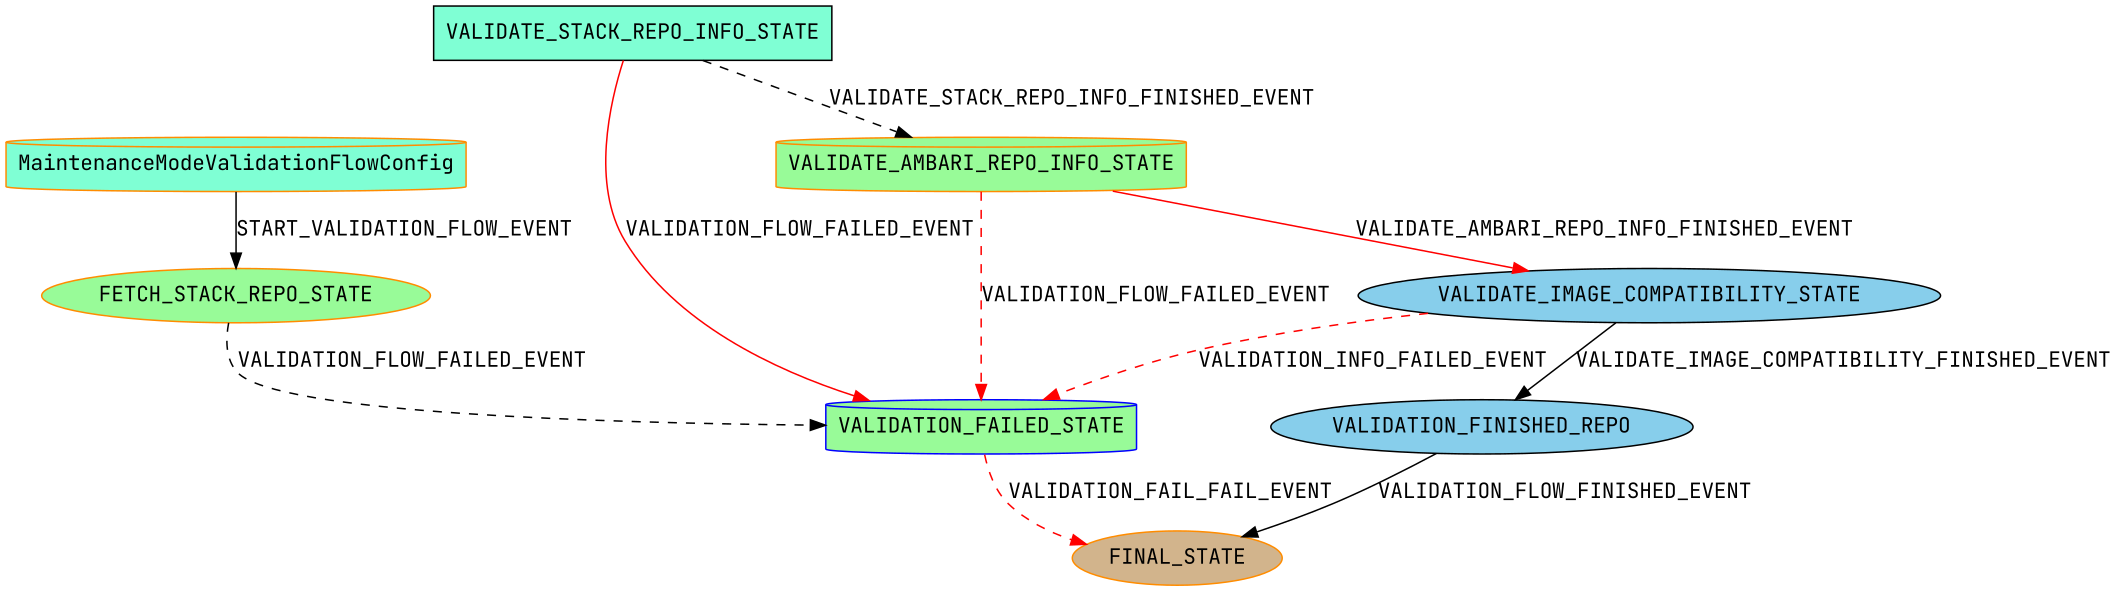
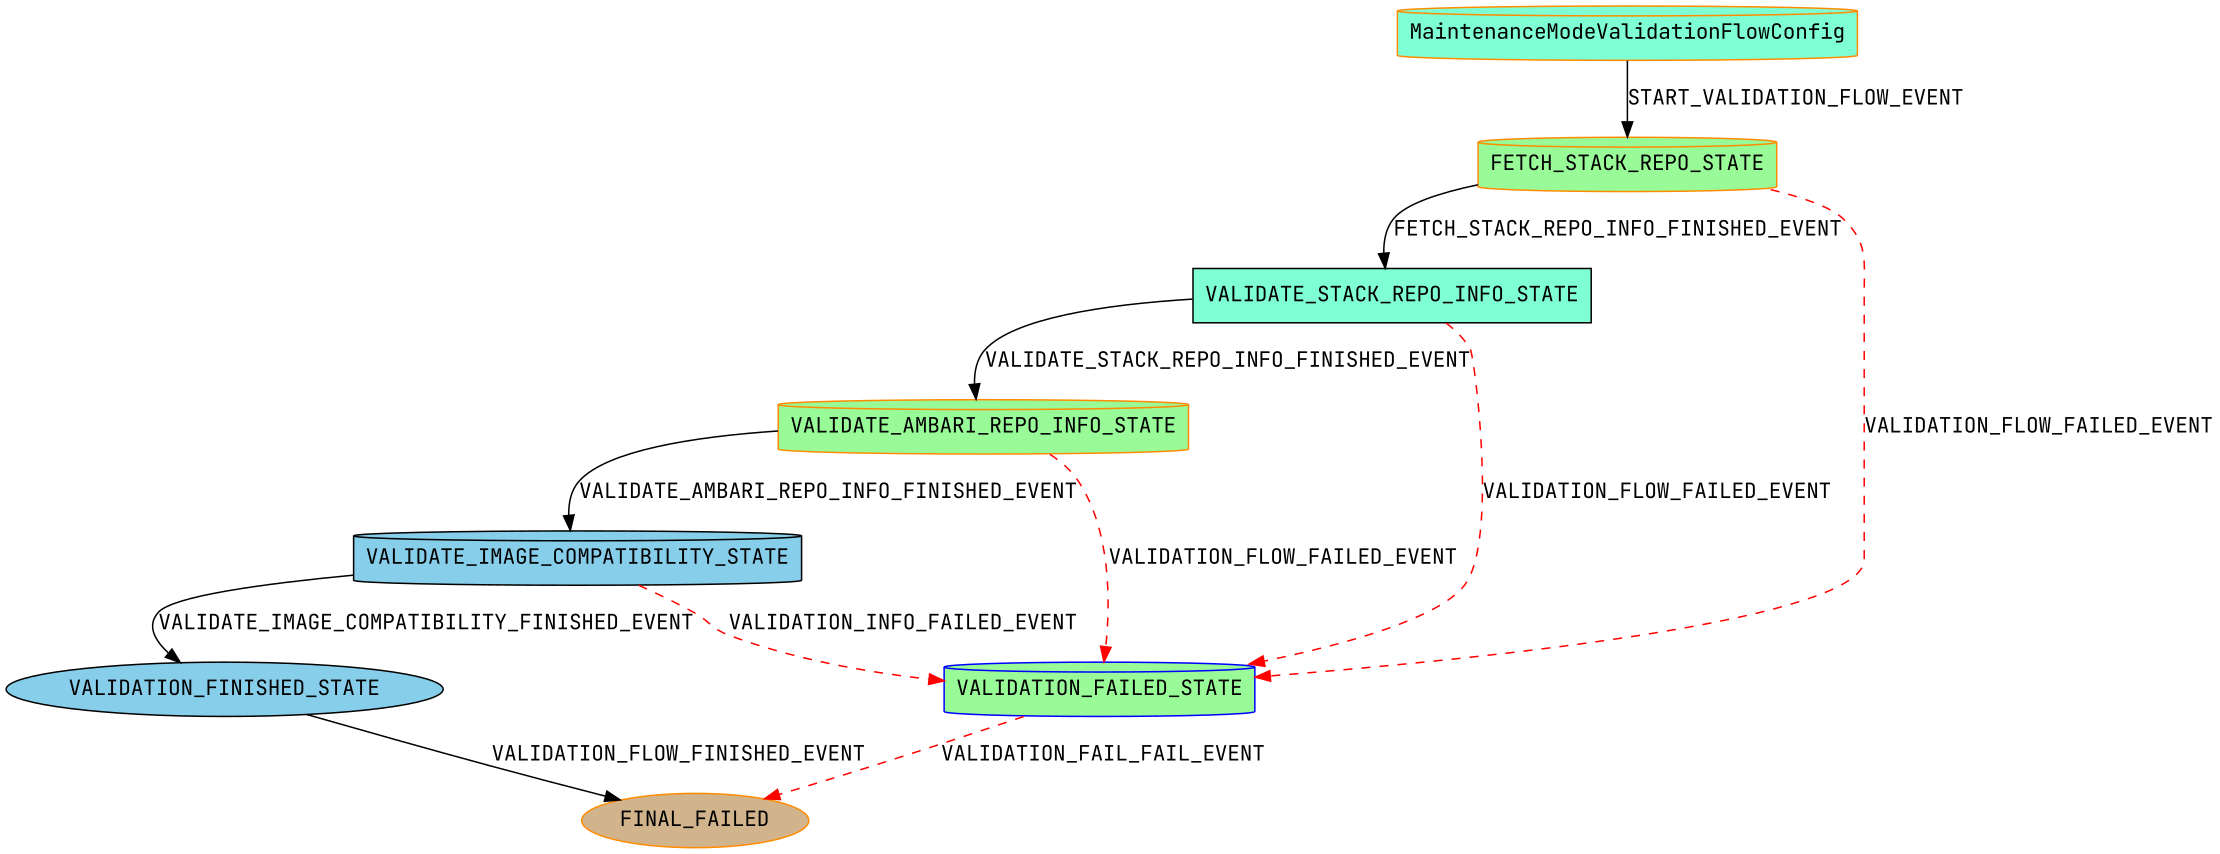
(800, 96) -> (1067, 315)
none -> (1416, 203)
(1313, 230) -> (657, 447)
(654, 279) -> (1476, 558)
(236, 296) -> (1627, 164)
(1649, 296) -> (578, 558)
(495, 415) -> (1785, 605)
(1482, 427) -> (225, 689)
(1177, 558) -> (695, 821)
